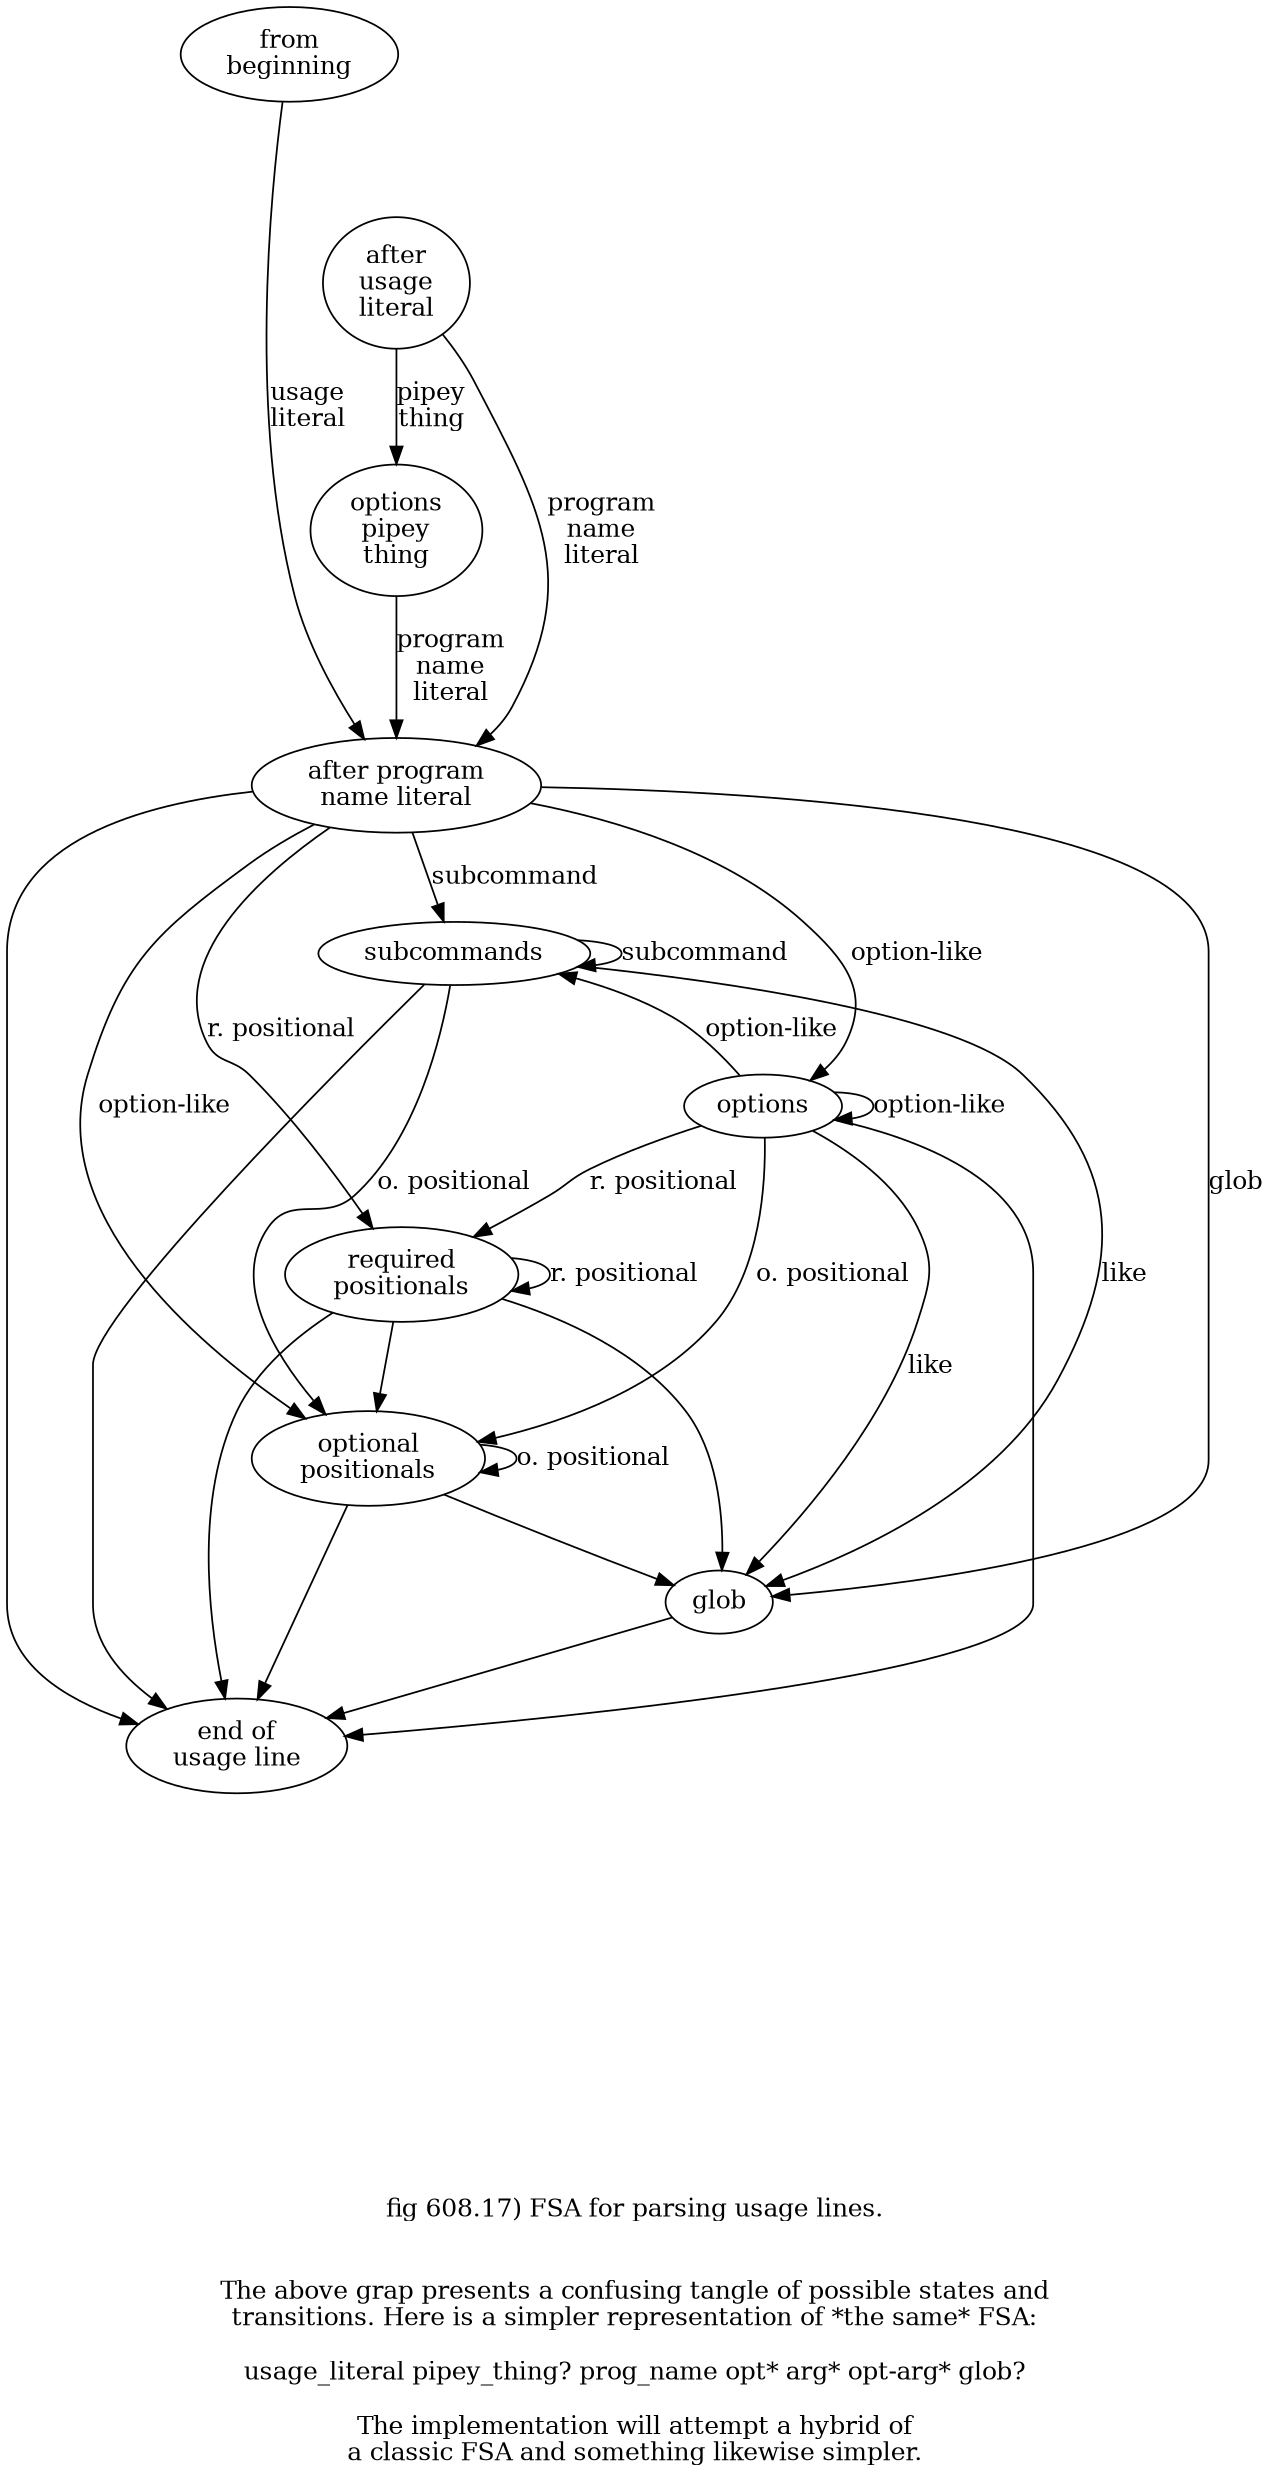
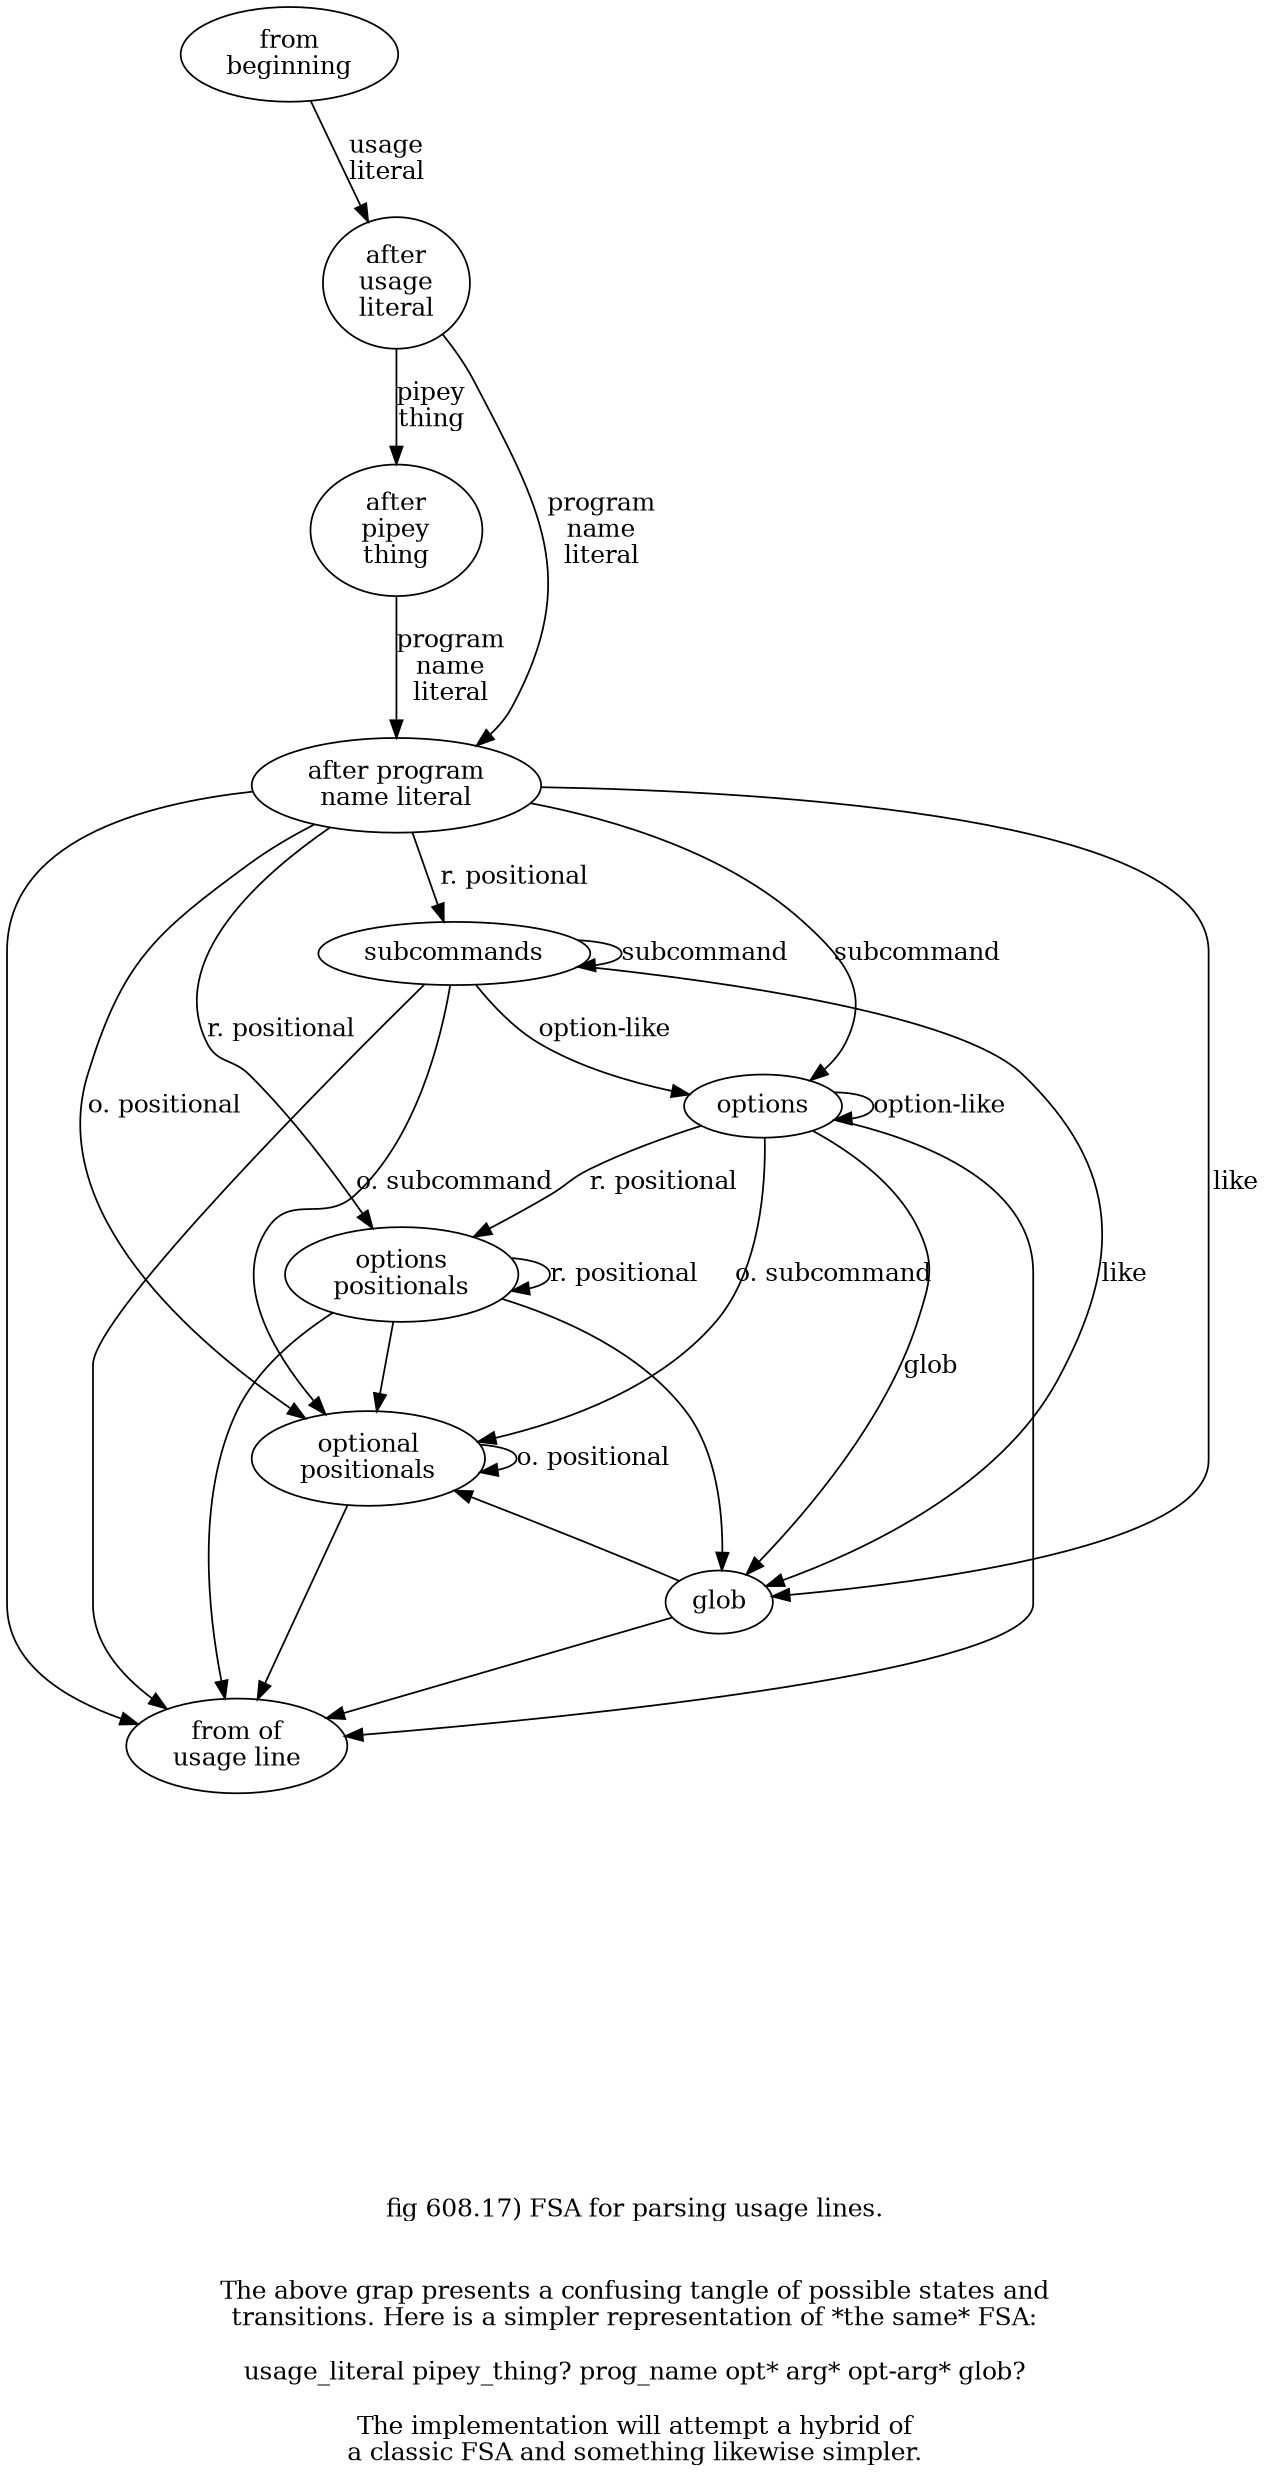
(269, 421) -> (336, 153)
(396, 530) -> (396, 530)
(515, 877) -> (515, 877)
(917, 953) -> (917, 953)
(666, 1013) -> (564, 1056)
(165, 1106) -> (165, 1106)
(454, 1182) -> (454, 1182)
(1236, 1182) -> (1236, 1182)
(402, 1275) -> (402, 1275)
(833, 1275) -> (833, 1275)
(931, 1367) -> (931, 1367)
(550, 1538) -> (576, 1538)
(237, 1746) -> (237, 1746)
